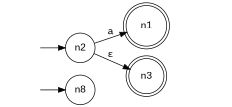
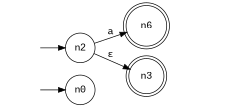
(146, 26) -> (146, 26)
(80, 90) -> (80, 90)
